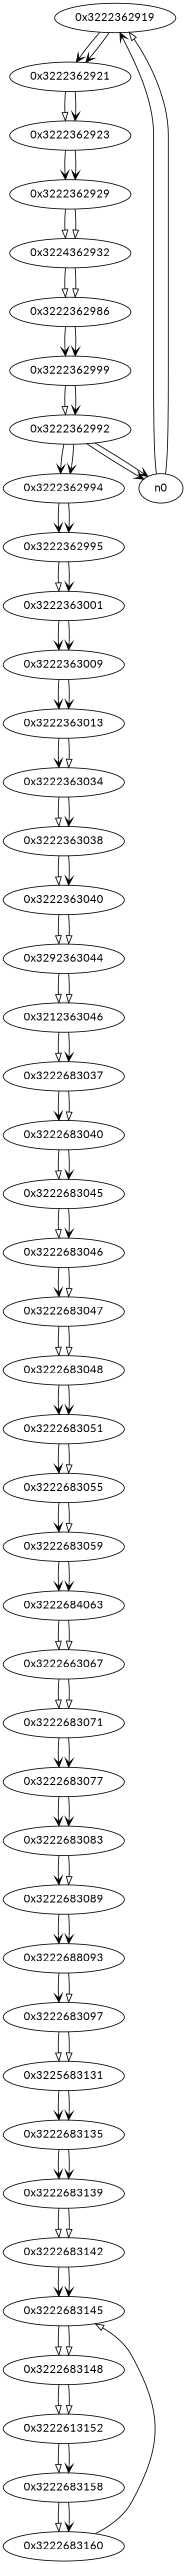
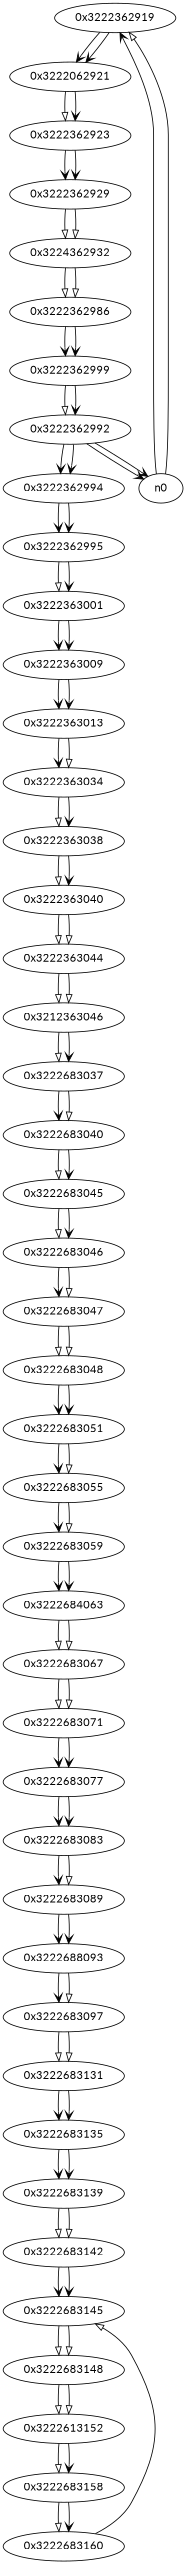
(70, 77) -> (70, 77)
(64, 959) -> (64, 959)
(64, 1664) -> (64, 1664)
(64, 2076) -> (64, 2076)
